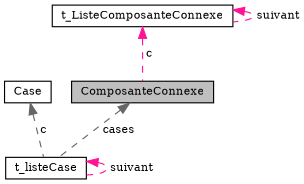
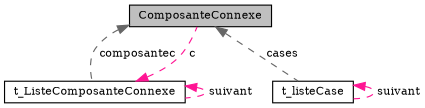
none -> (95, 50)
(28, 92) -> none
